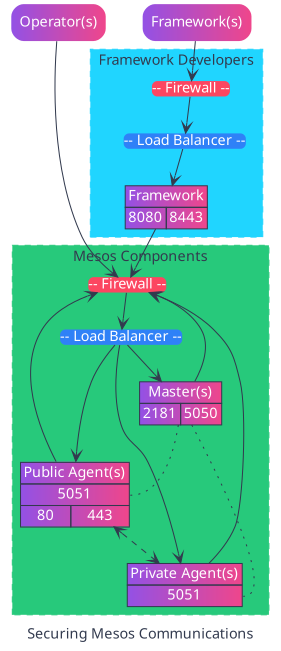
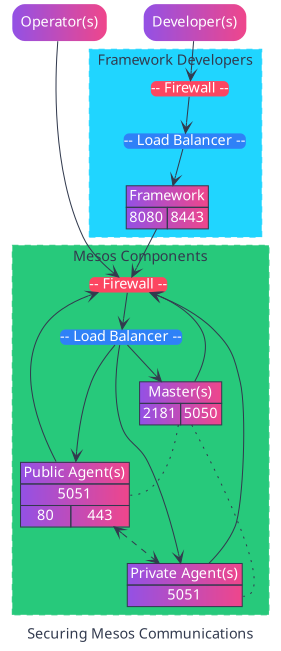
(197, 23) -> (195, 23)
